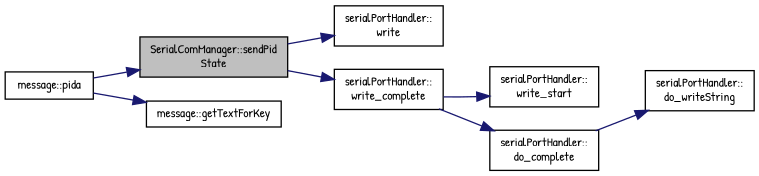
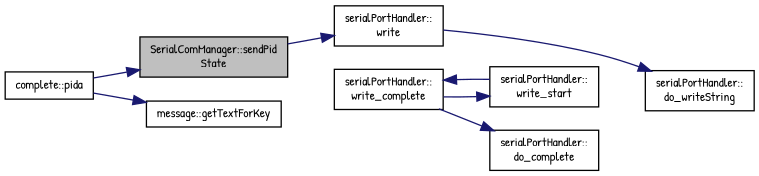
(305, 74) -> (473, 79)
(49, 86) -> (49, 86)
(616, 123) -> (542, 43)
